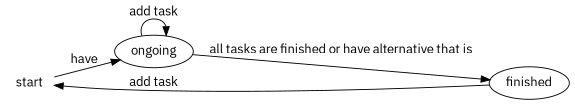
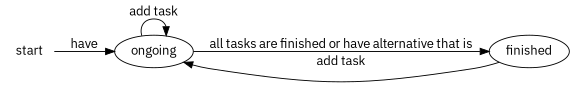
(276, 91) -> (346, 82)
